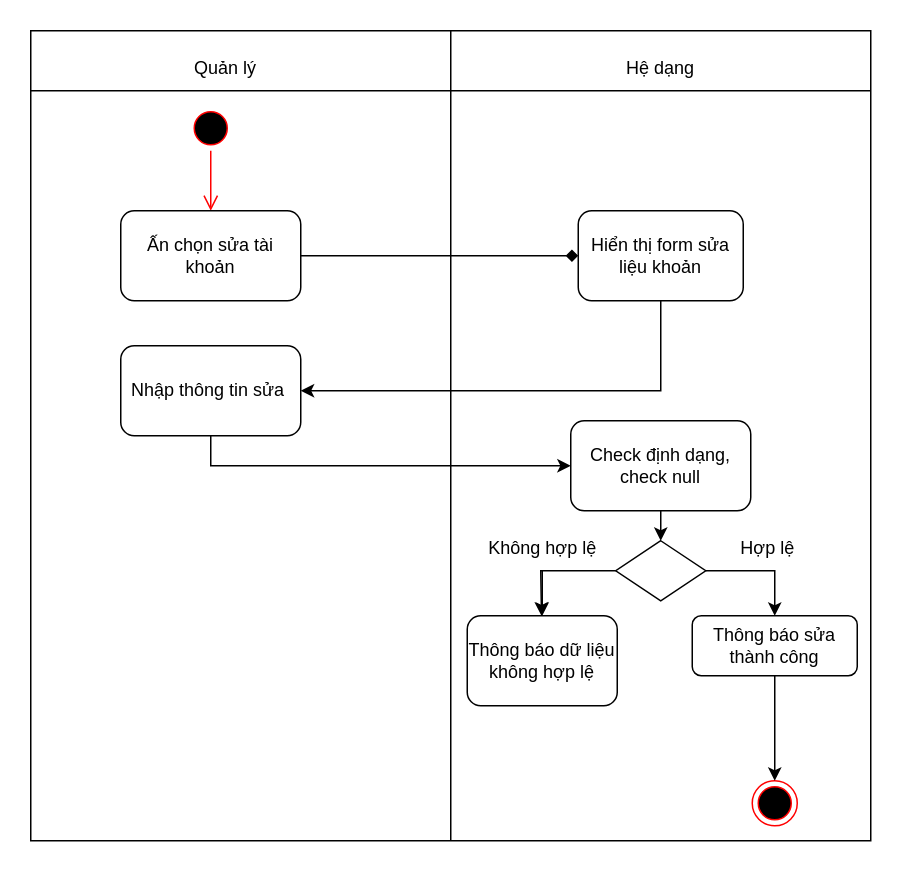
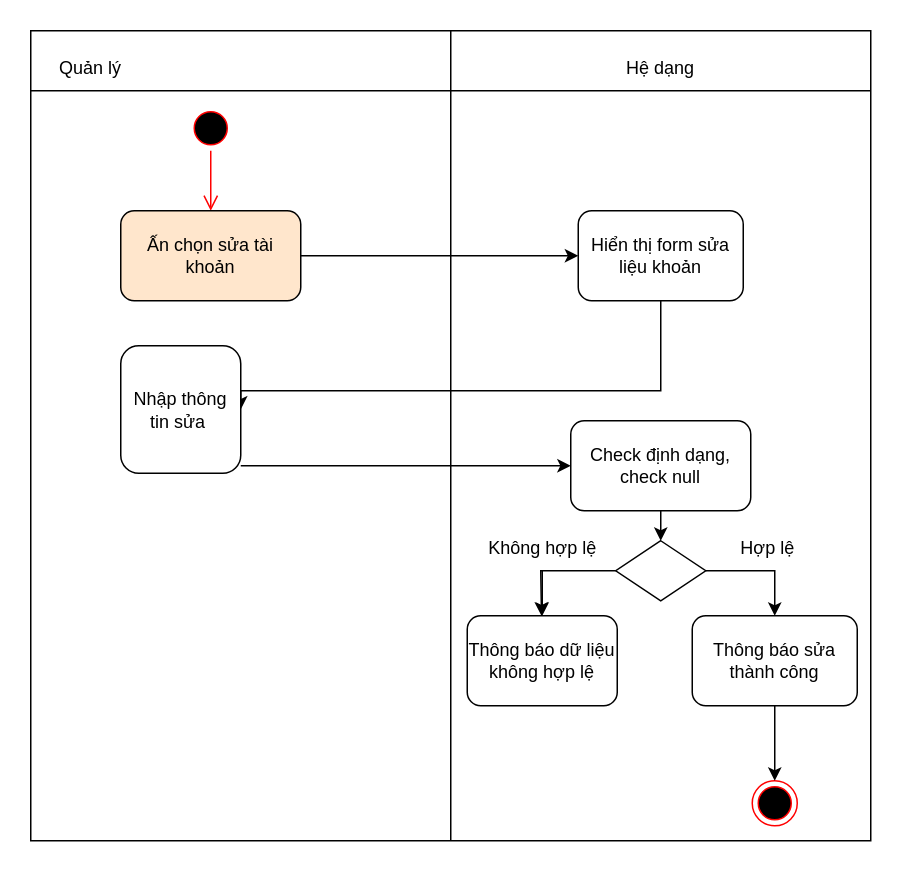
(226, 68) -> (91, 68)
(211, 256) -> (211, 256)
(566, 256) -> (567, 256)
(211, 391) -> (181, 410)
(775, 646) -> (775, 661)
